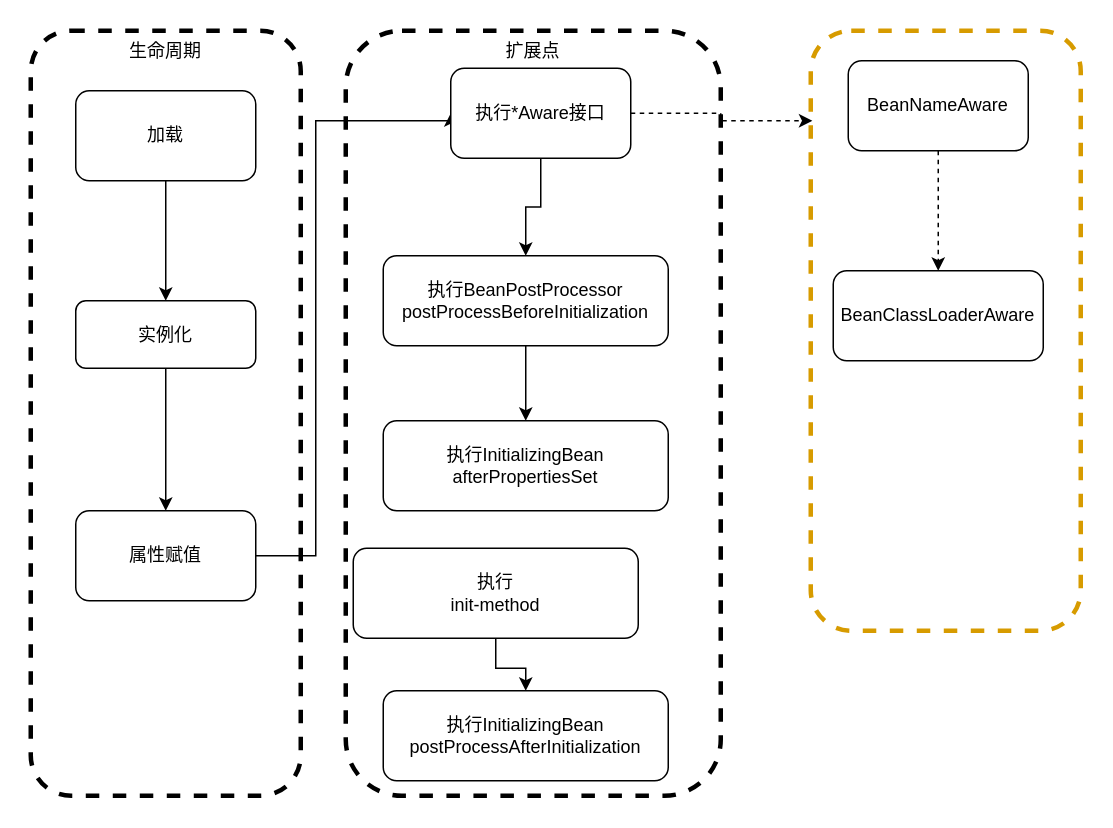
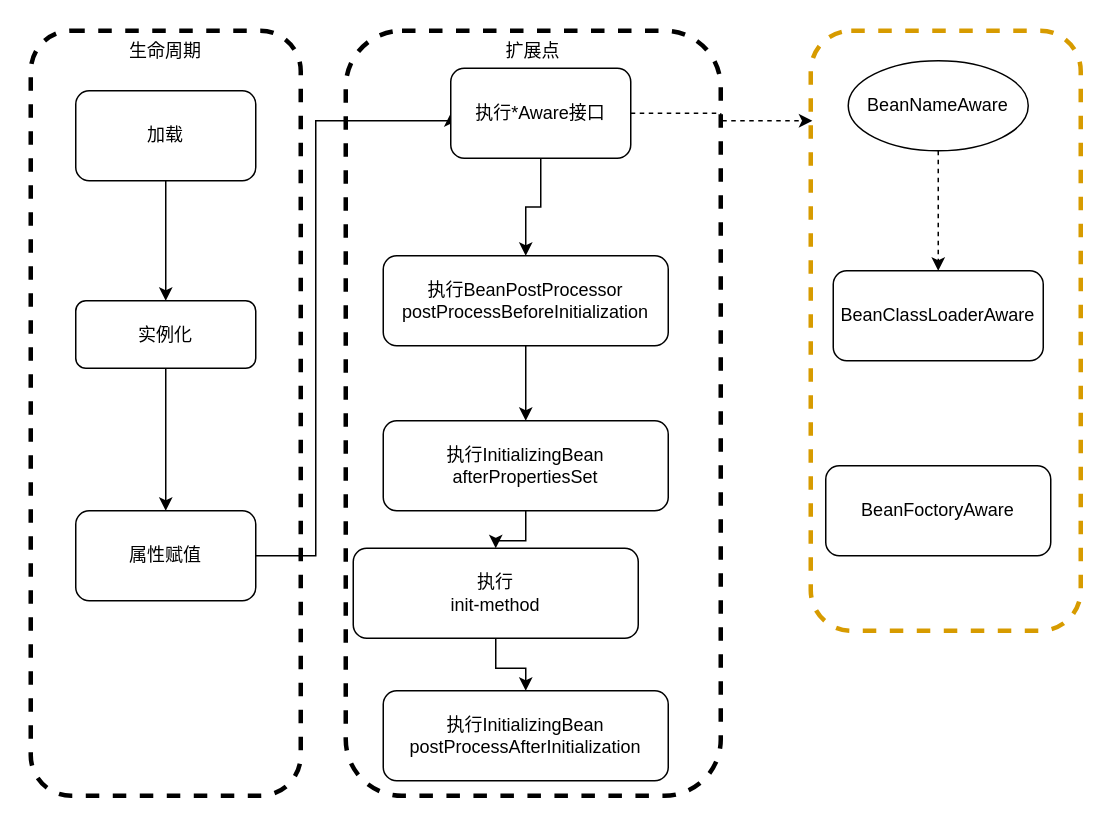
(938, 106) -> (938, 106)
none -> (938, 511)
none -> (525, 541)
